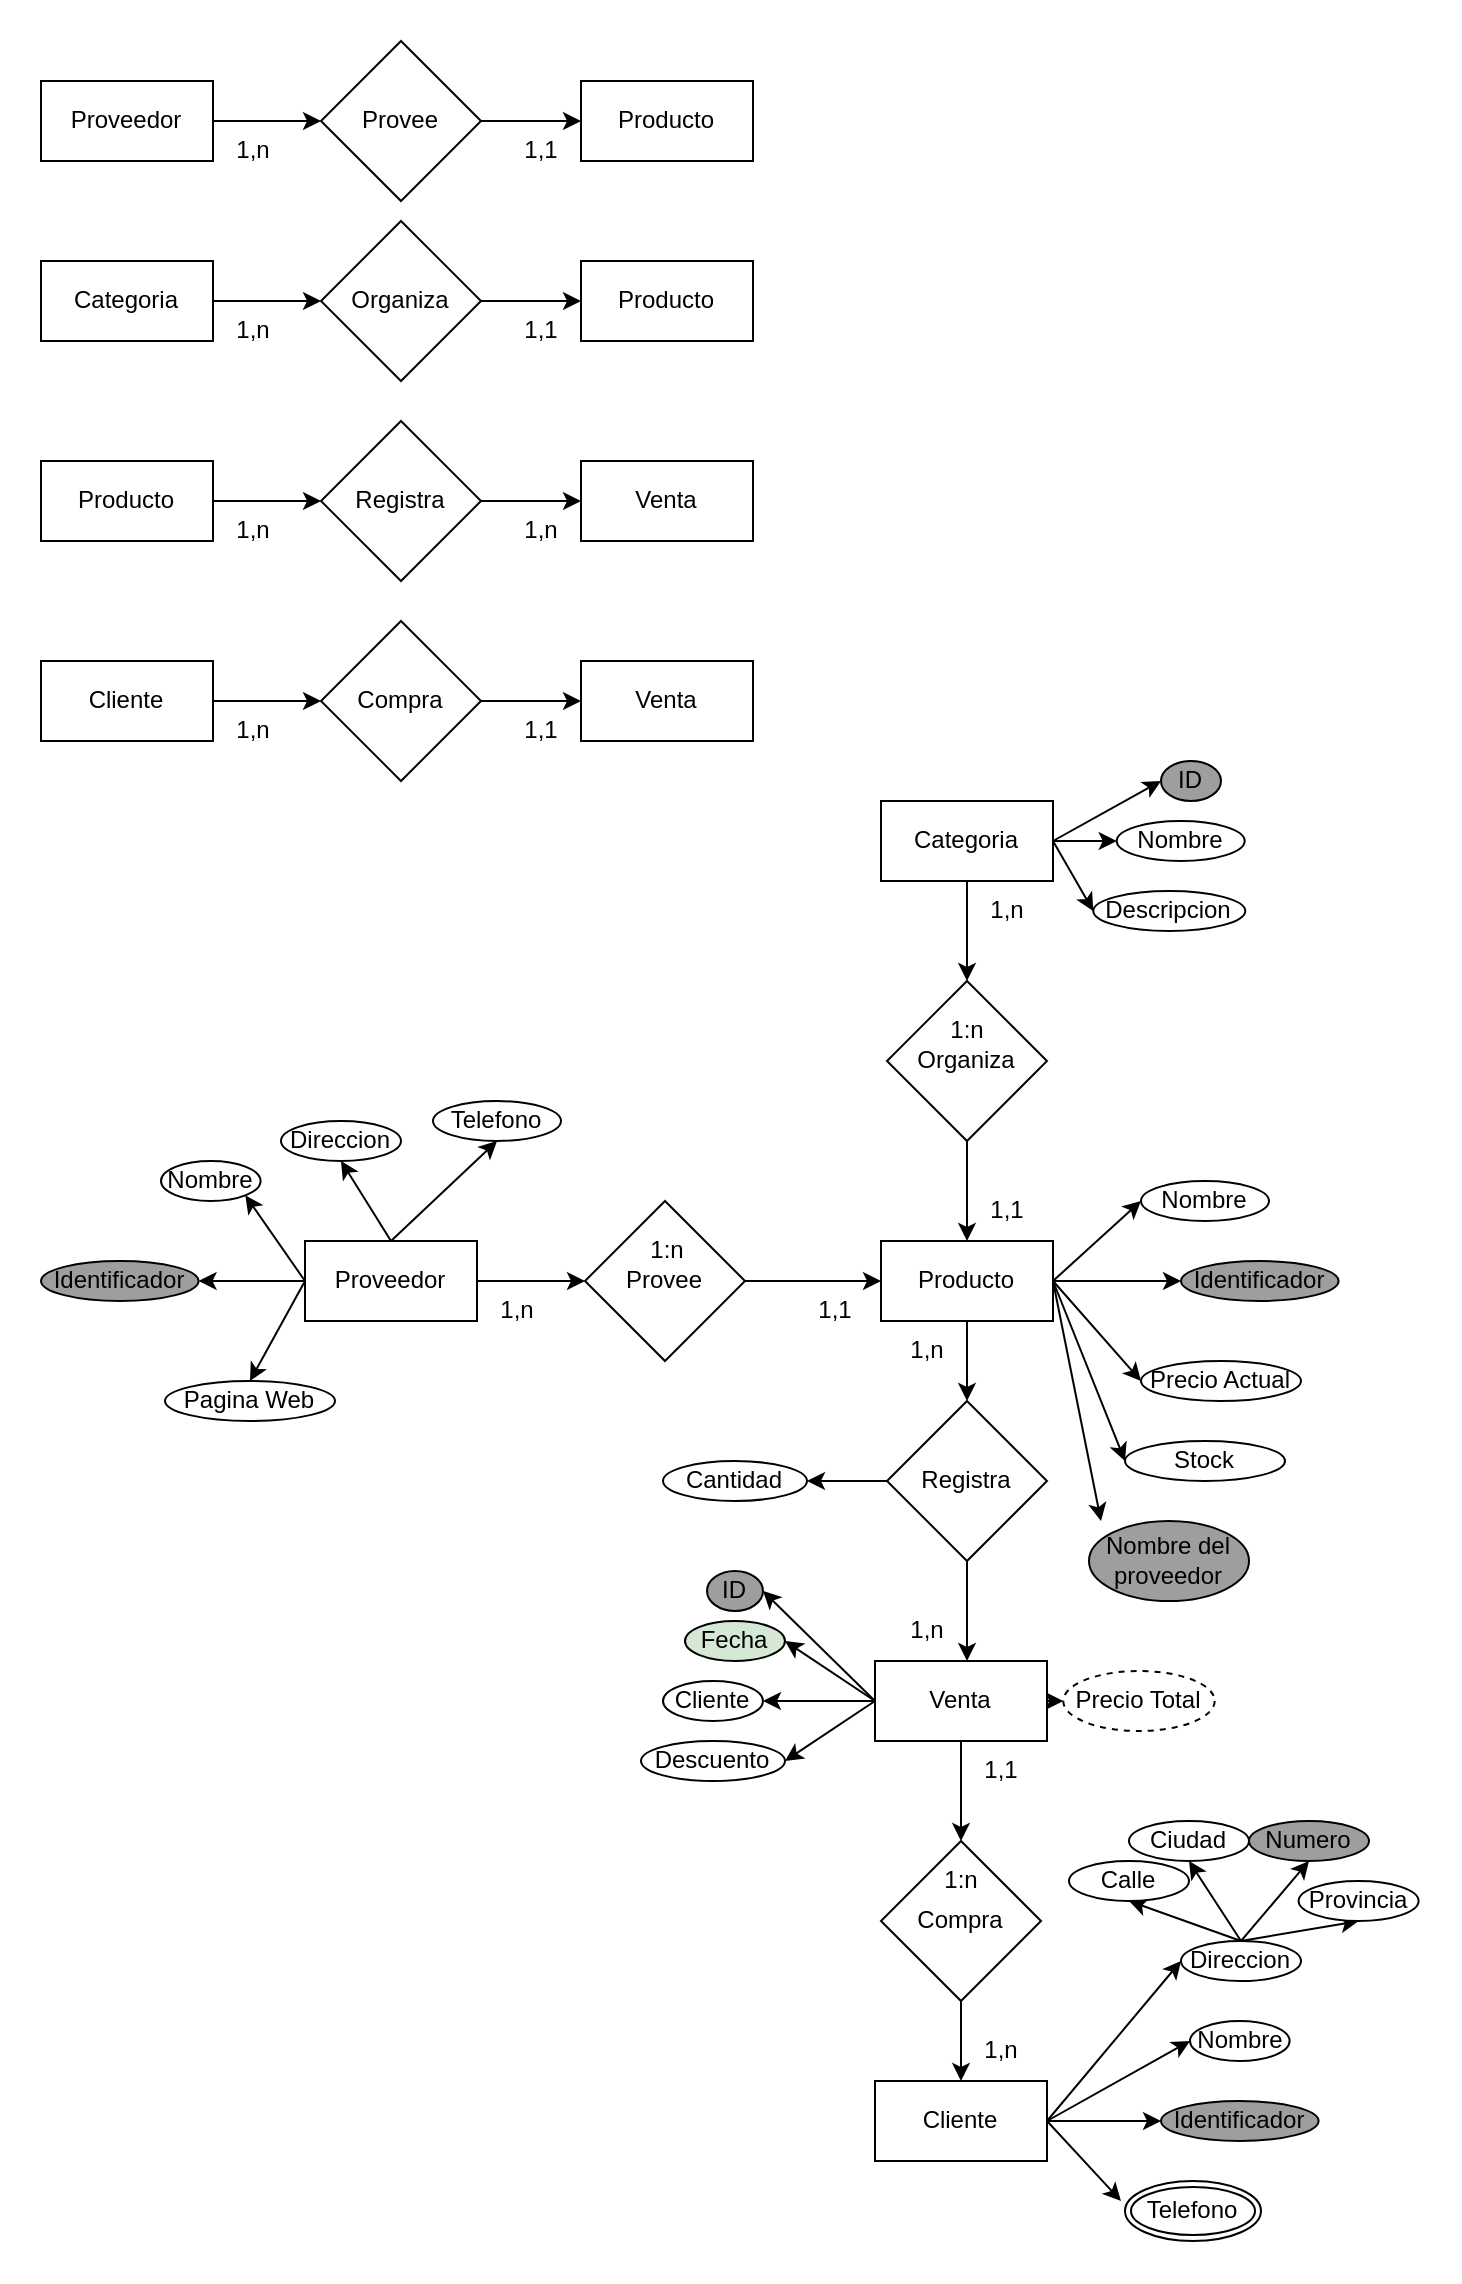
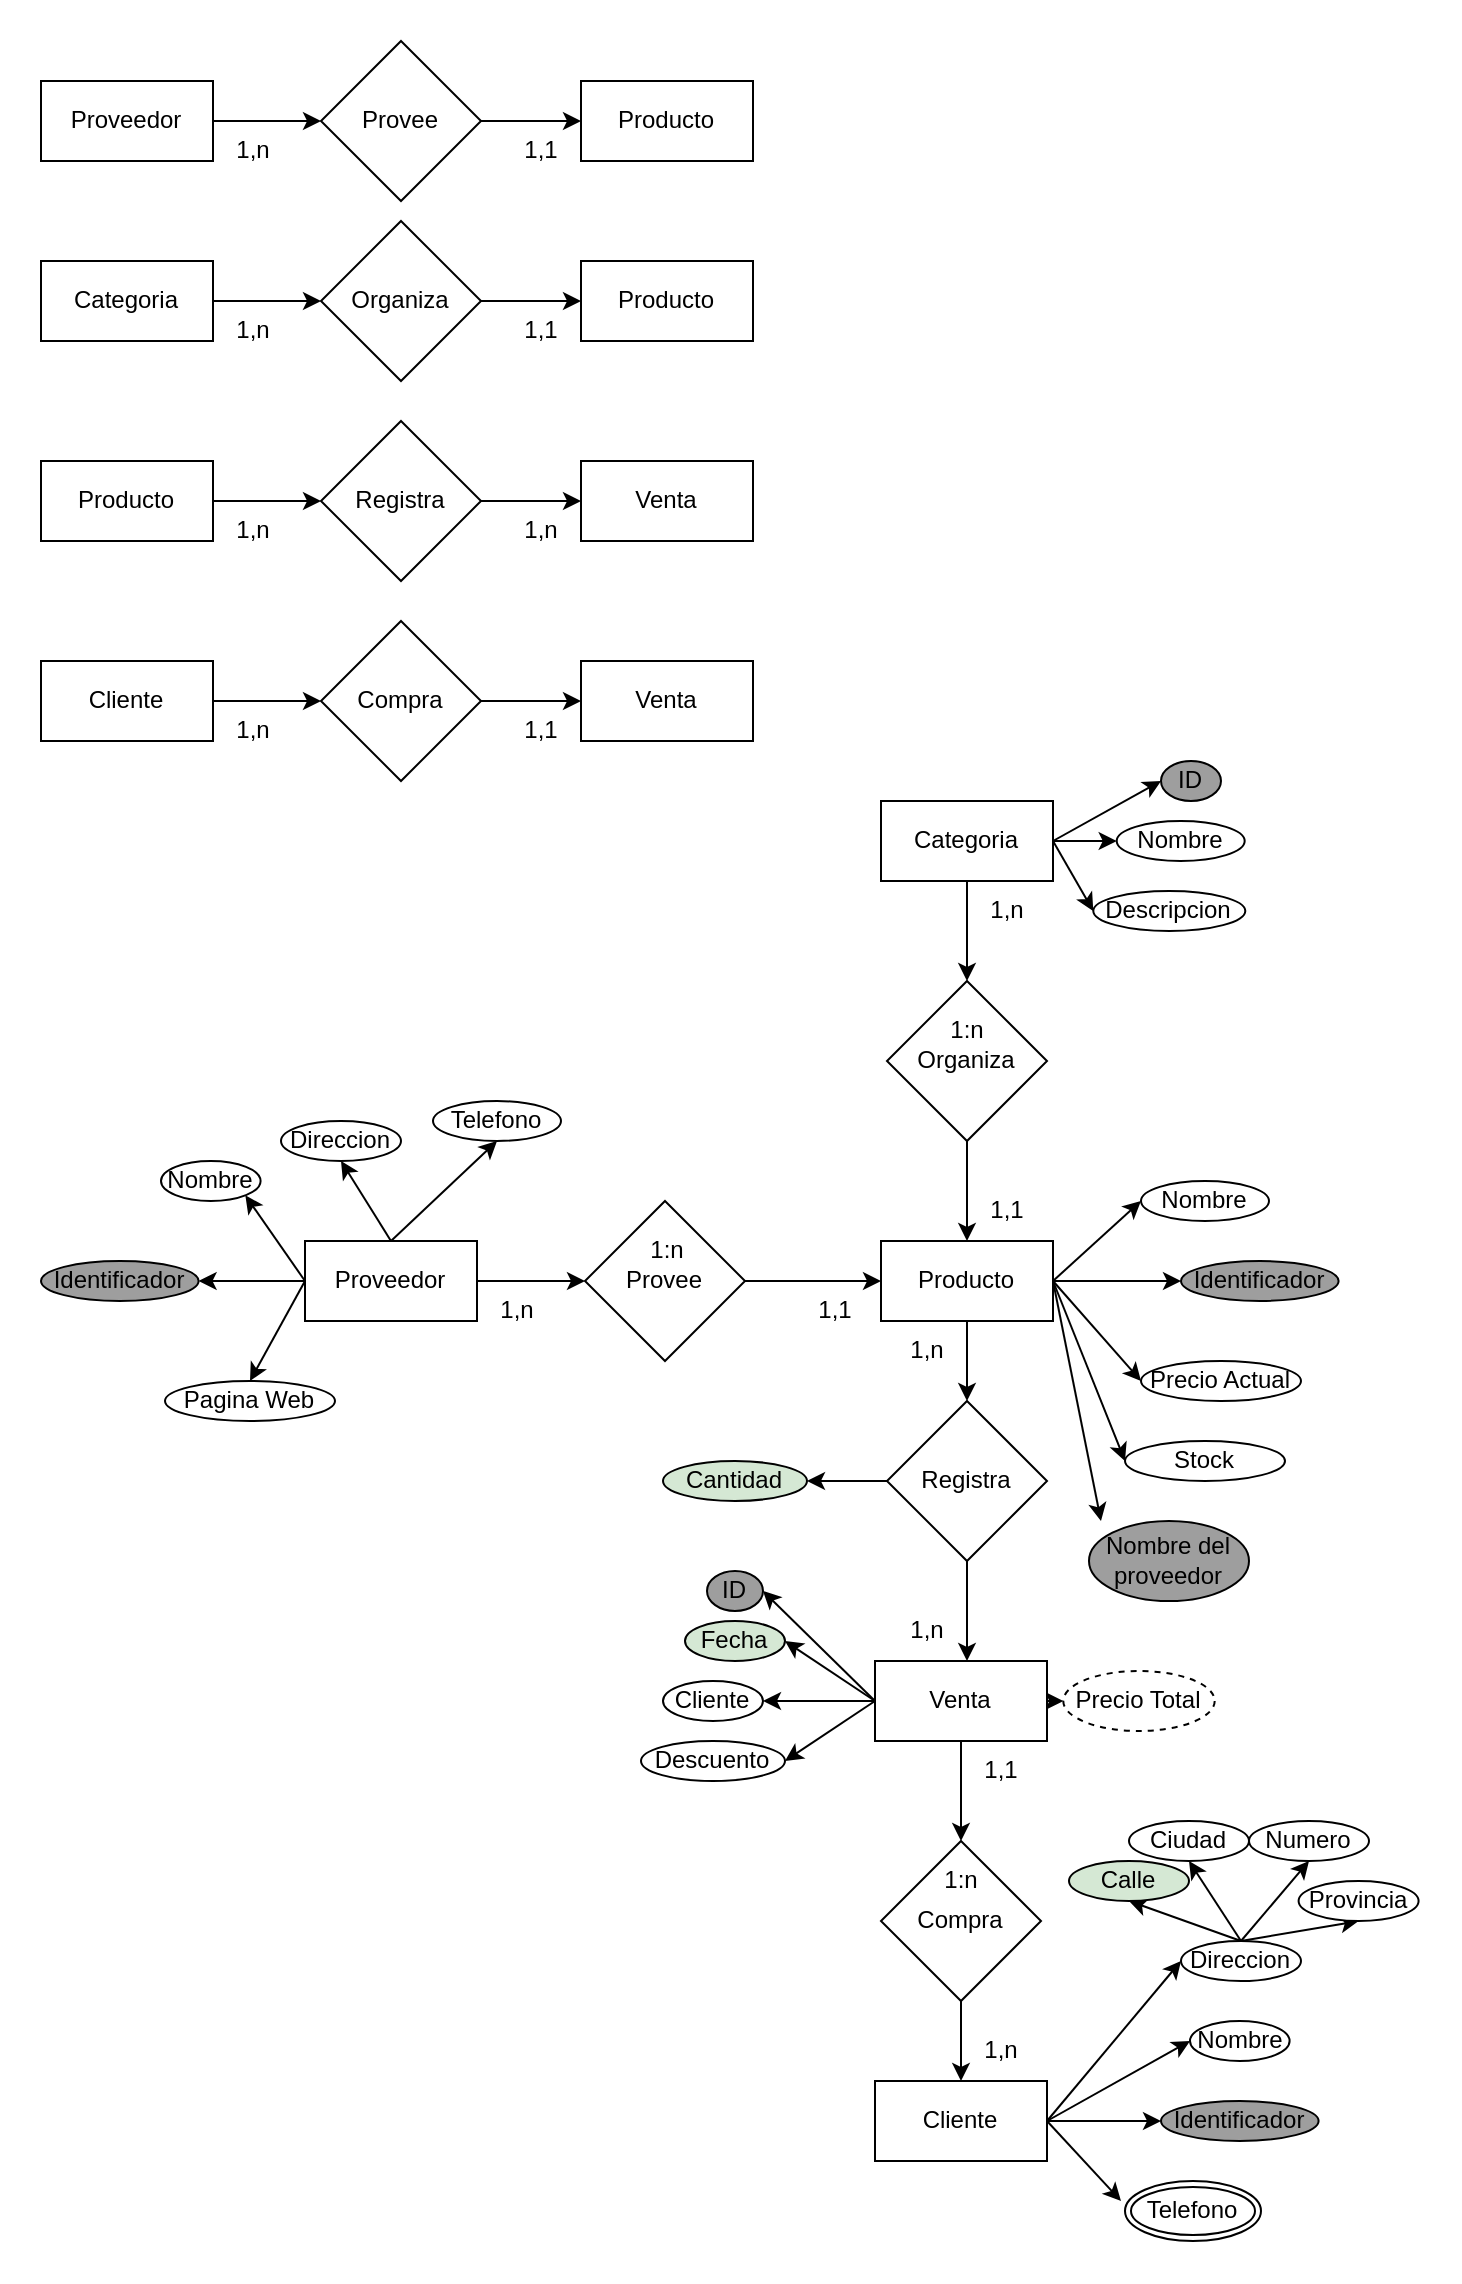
(735, 1481) -> (735, 1481)
(1309, 1841) -> (1309, 1841)
(1129, 1881) -> (1129, 1881)
